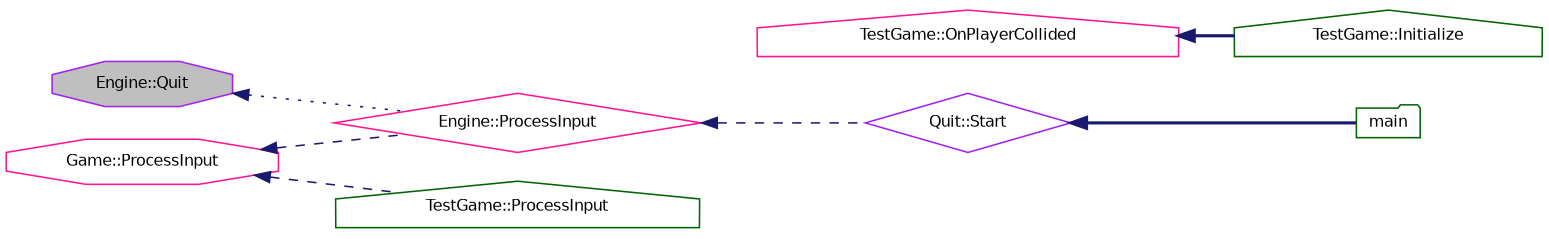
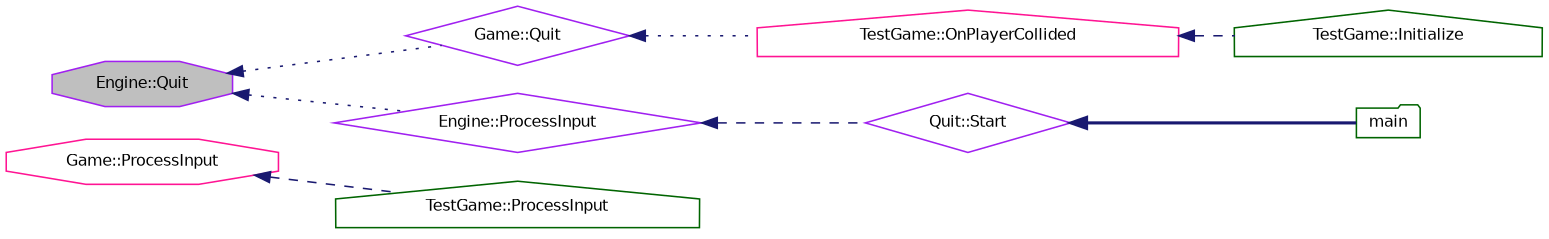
none -> (518, 36)
(1215, 36) -> (1215, 36)
(518, 123) -> (518, 123)
(341, 141) -> none
